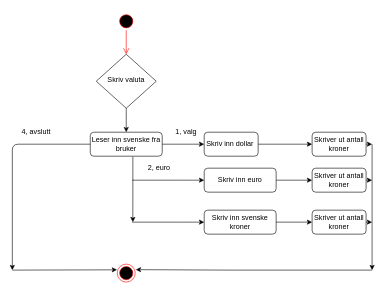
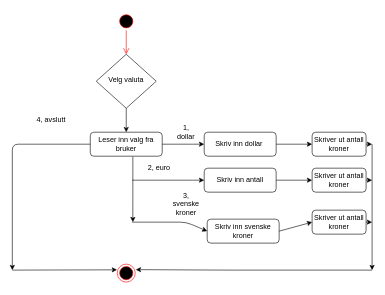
(126, 80) -> (126, 80)
(36, 132) -> (51, 120)
(186, 132) -> (186, 132)
(126, 144) -> (126, 144)
(231, 144) -> (240, 144)
(240, 180) -> (240, 180)
none -> (186, 204)
(240, 222) -> (243, 231)
